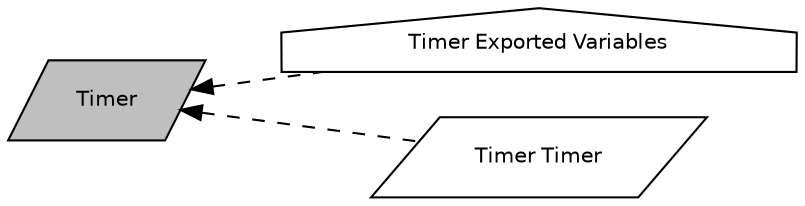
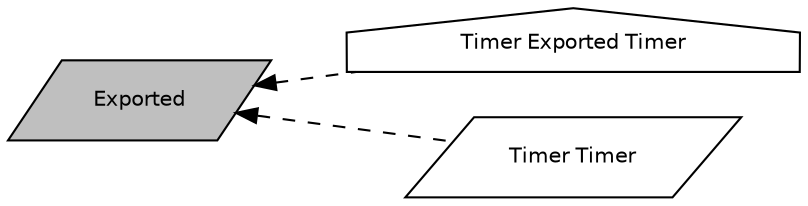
(539, 43) -> (573, 43)
(107, 100) -> (140, 100)
